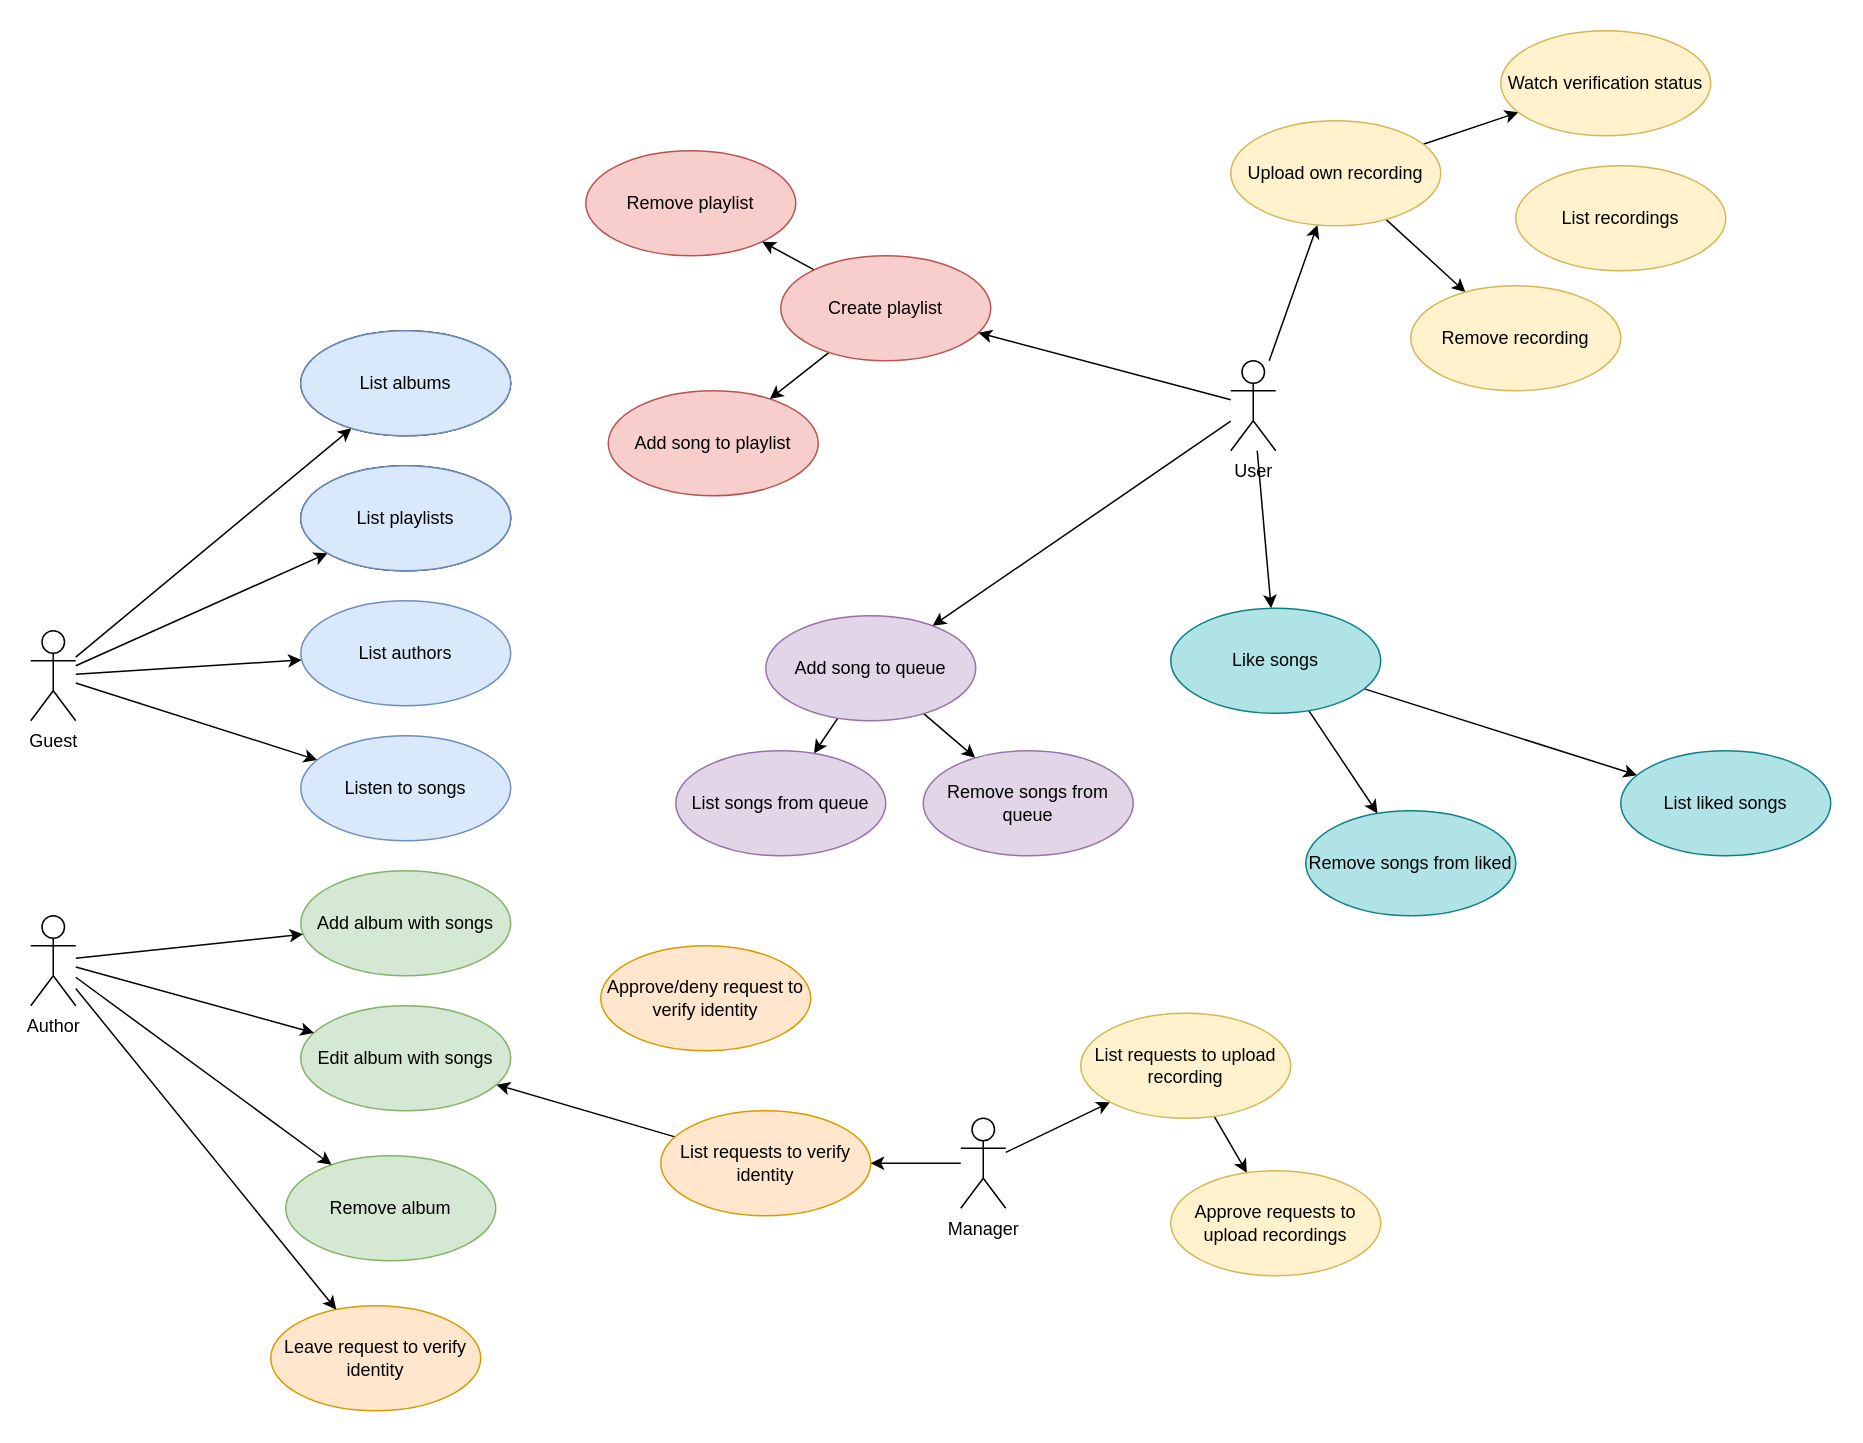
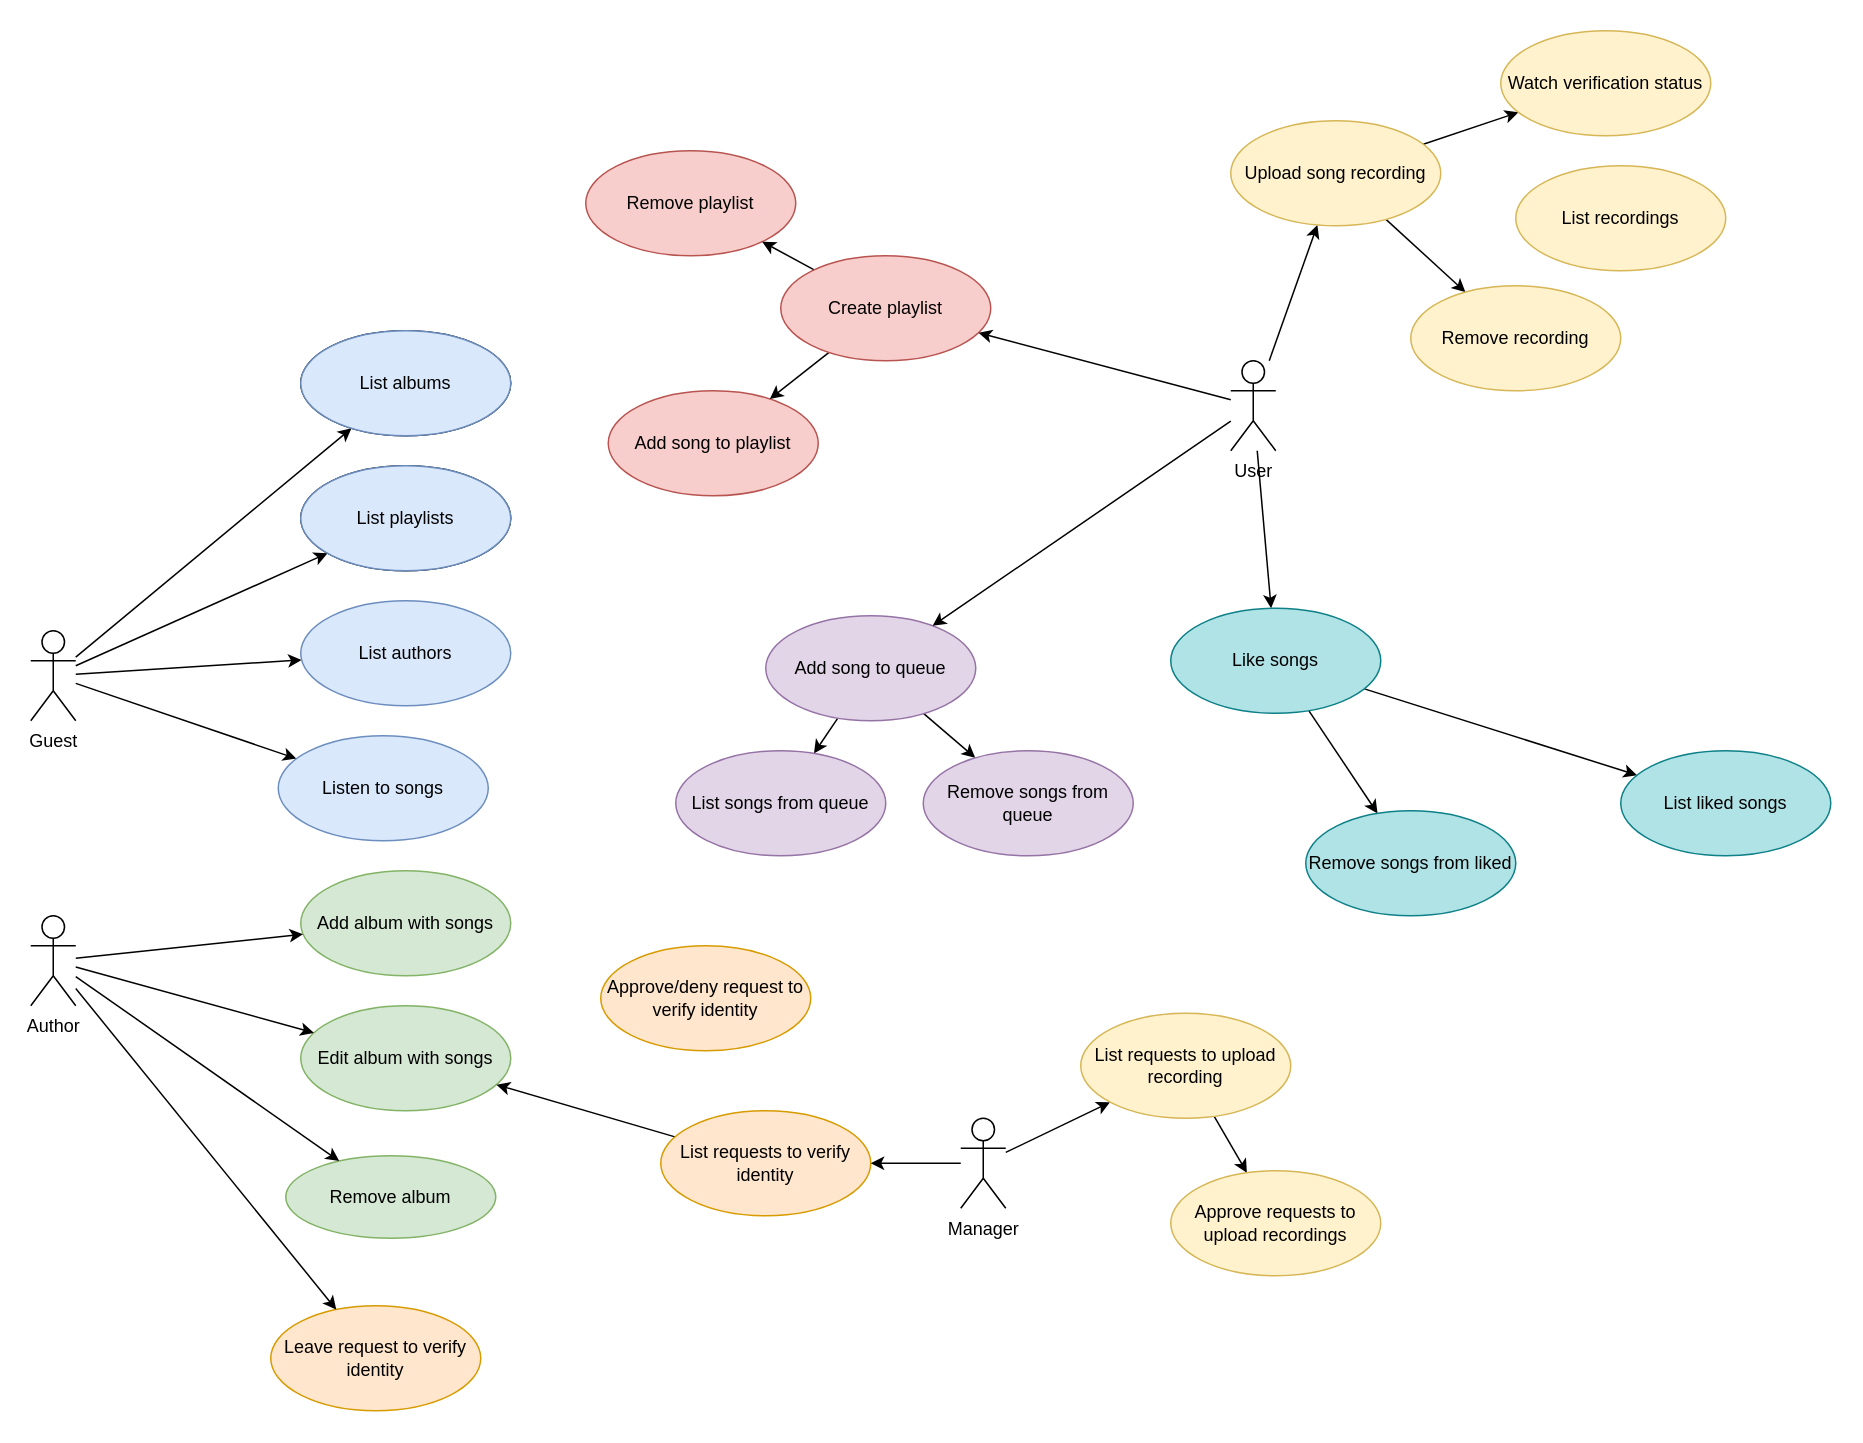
(1336, 173) -> (1336, 173)
(406, 788) -> (383, 788)
(391, 1208) -> (391, 1197)
